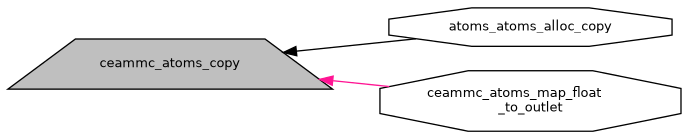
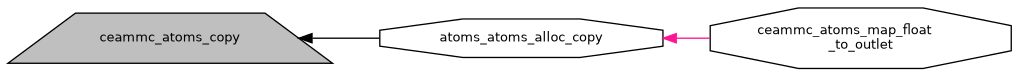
(361, 84) -> (693, 38)
